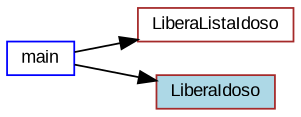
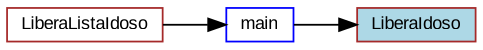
(97, 48) -> (185, 25)
